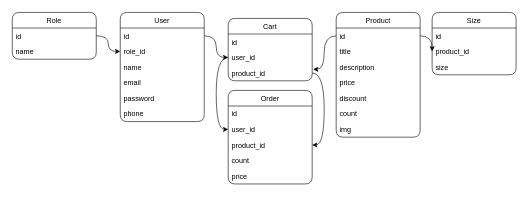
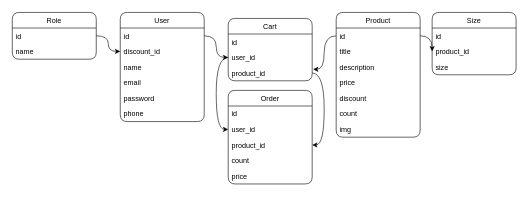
(136, 52) -> (144, 52)
